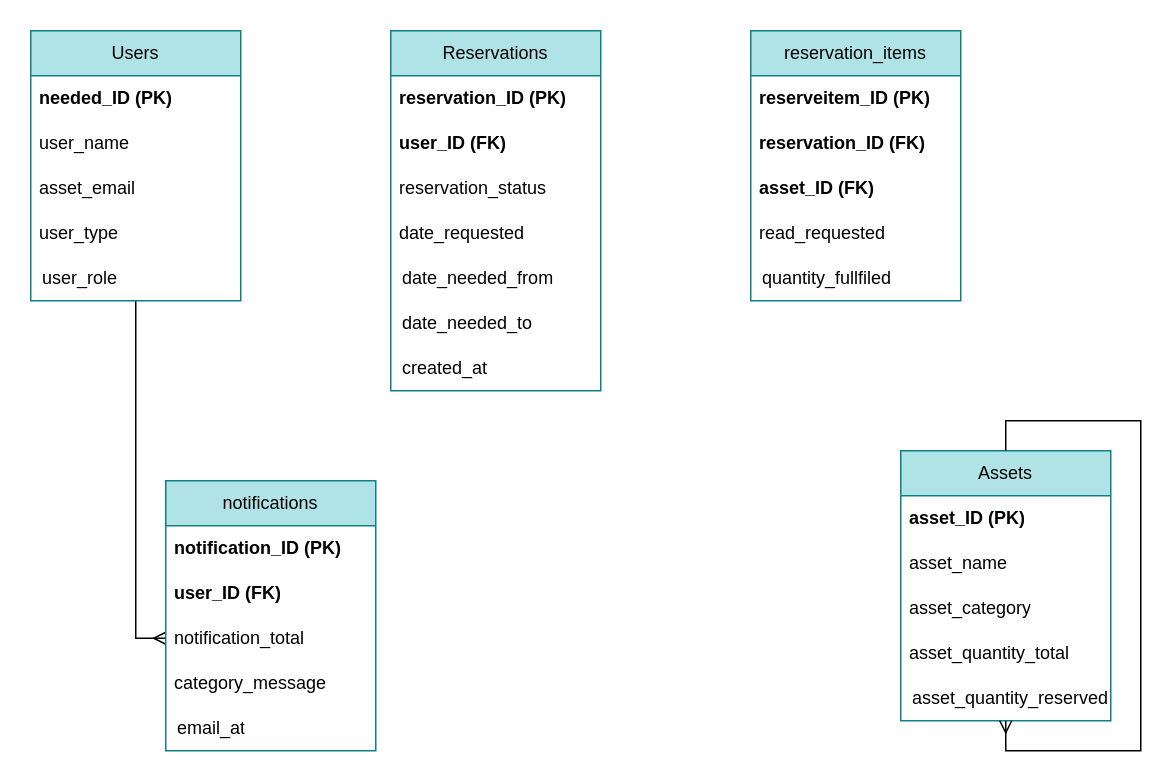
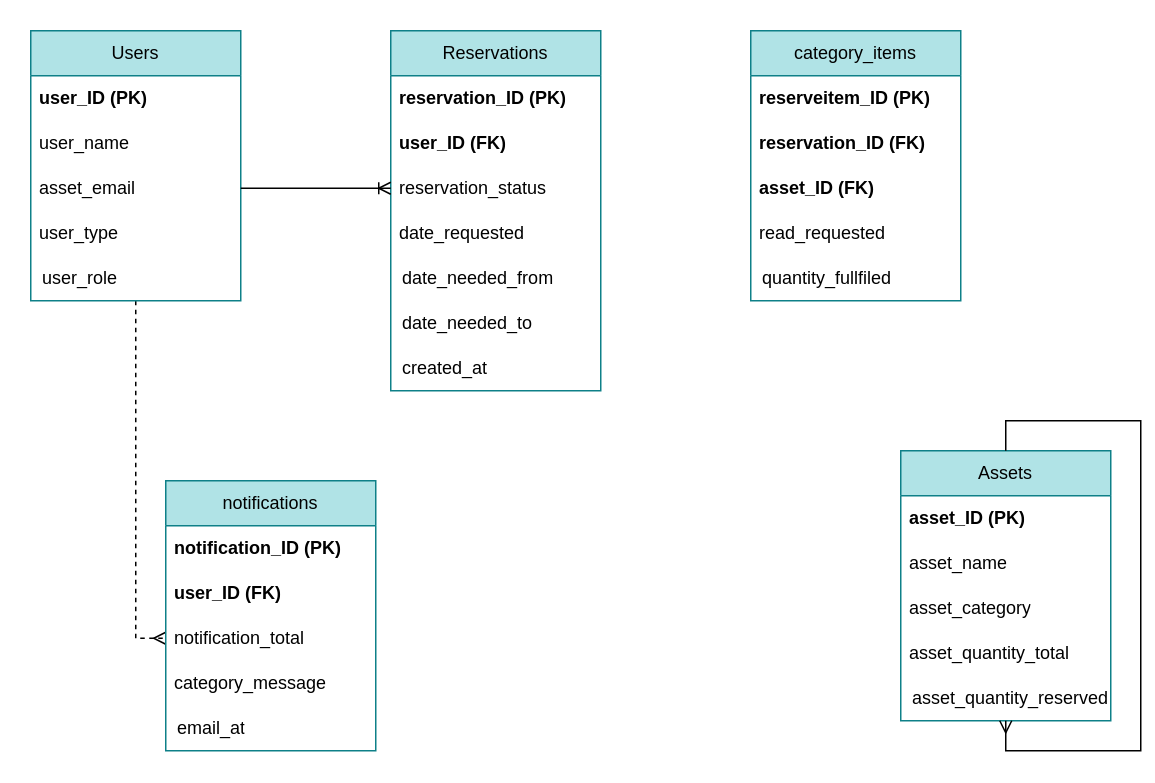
(856, 53) -> (856, 53)
(108, 98) -> (98, 98)
none -> (315, 188)
(136, 484) -> (136, 484)
